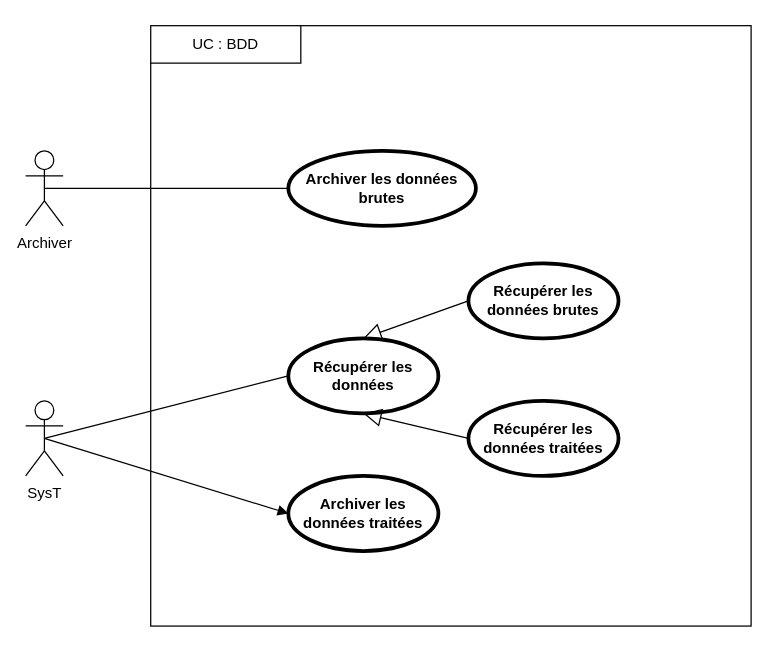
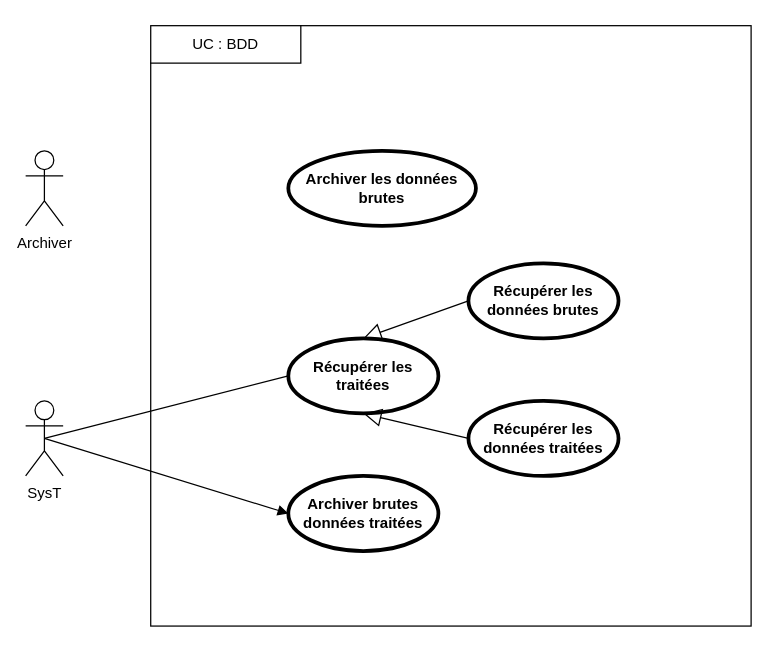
(167, 188) -> none
(363, 376) -> (363, 376)
(363, 513) -> (363, 513)
